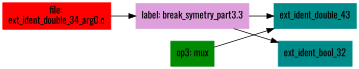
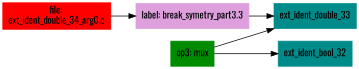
(315, 16) -> (315, 16)
(246, 32) -> (243, 54)
